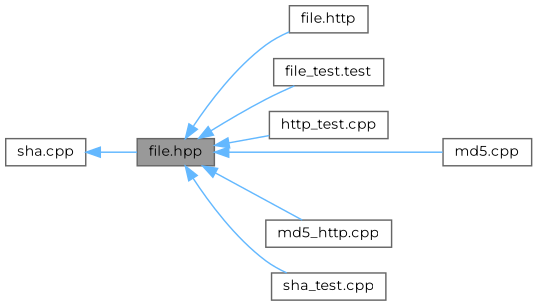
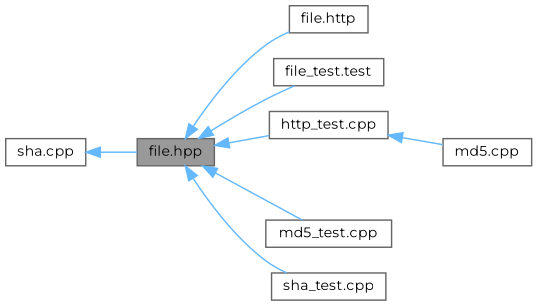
(336, 152) -> (423, 141)
(329, 234) -> (329, 234)
